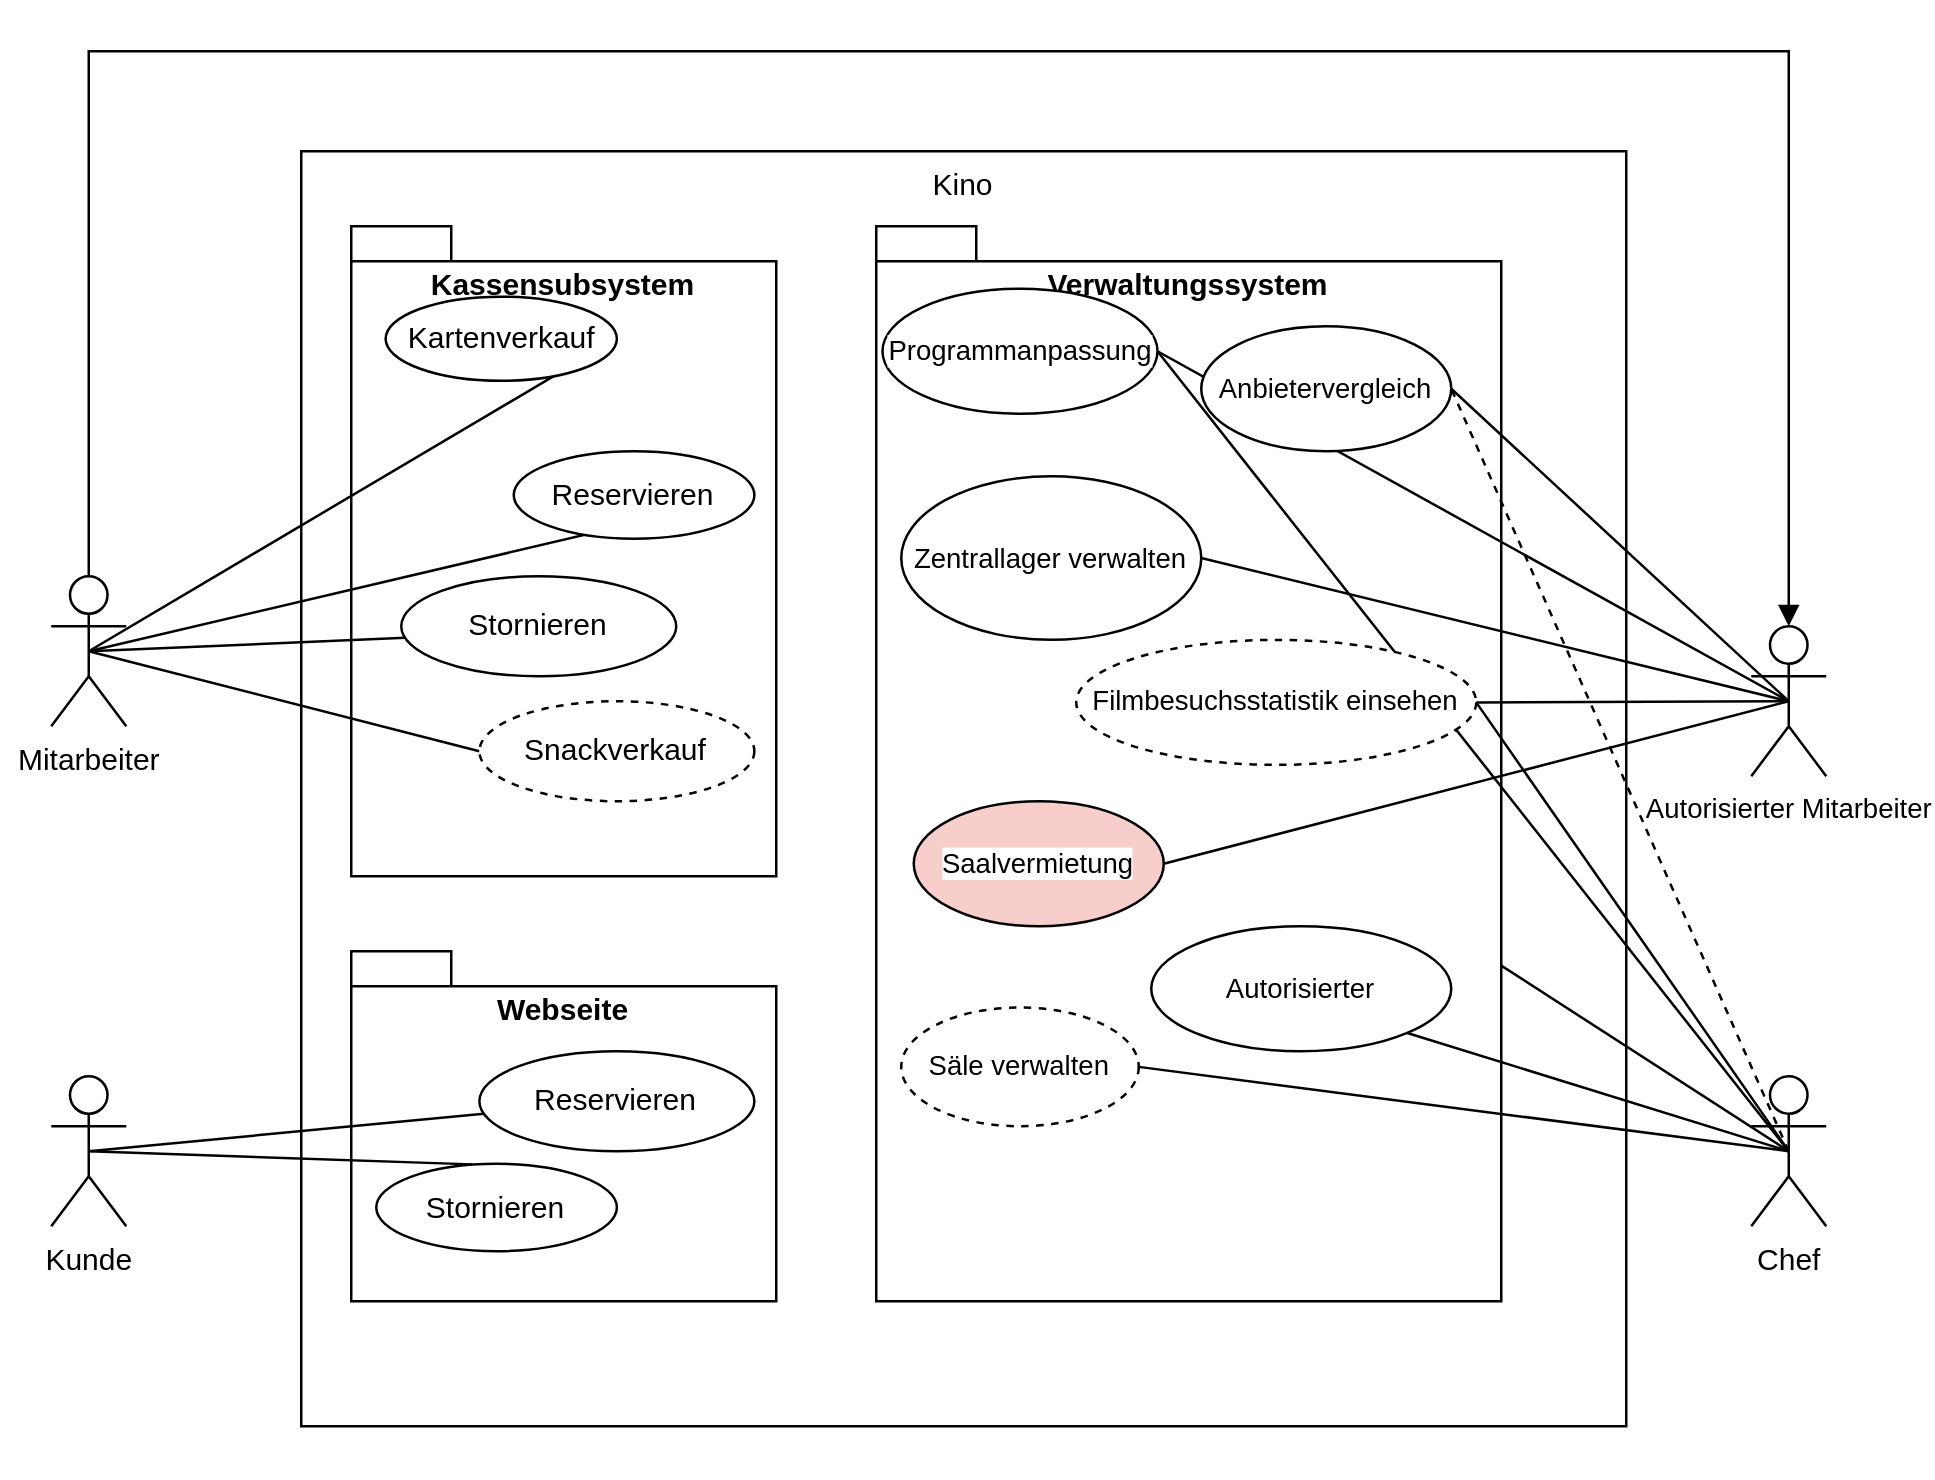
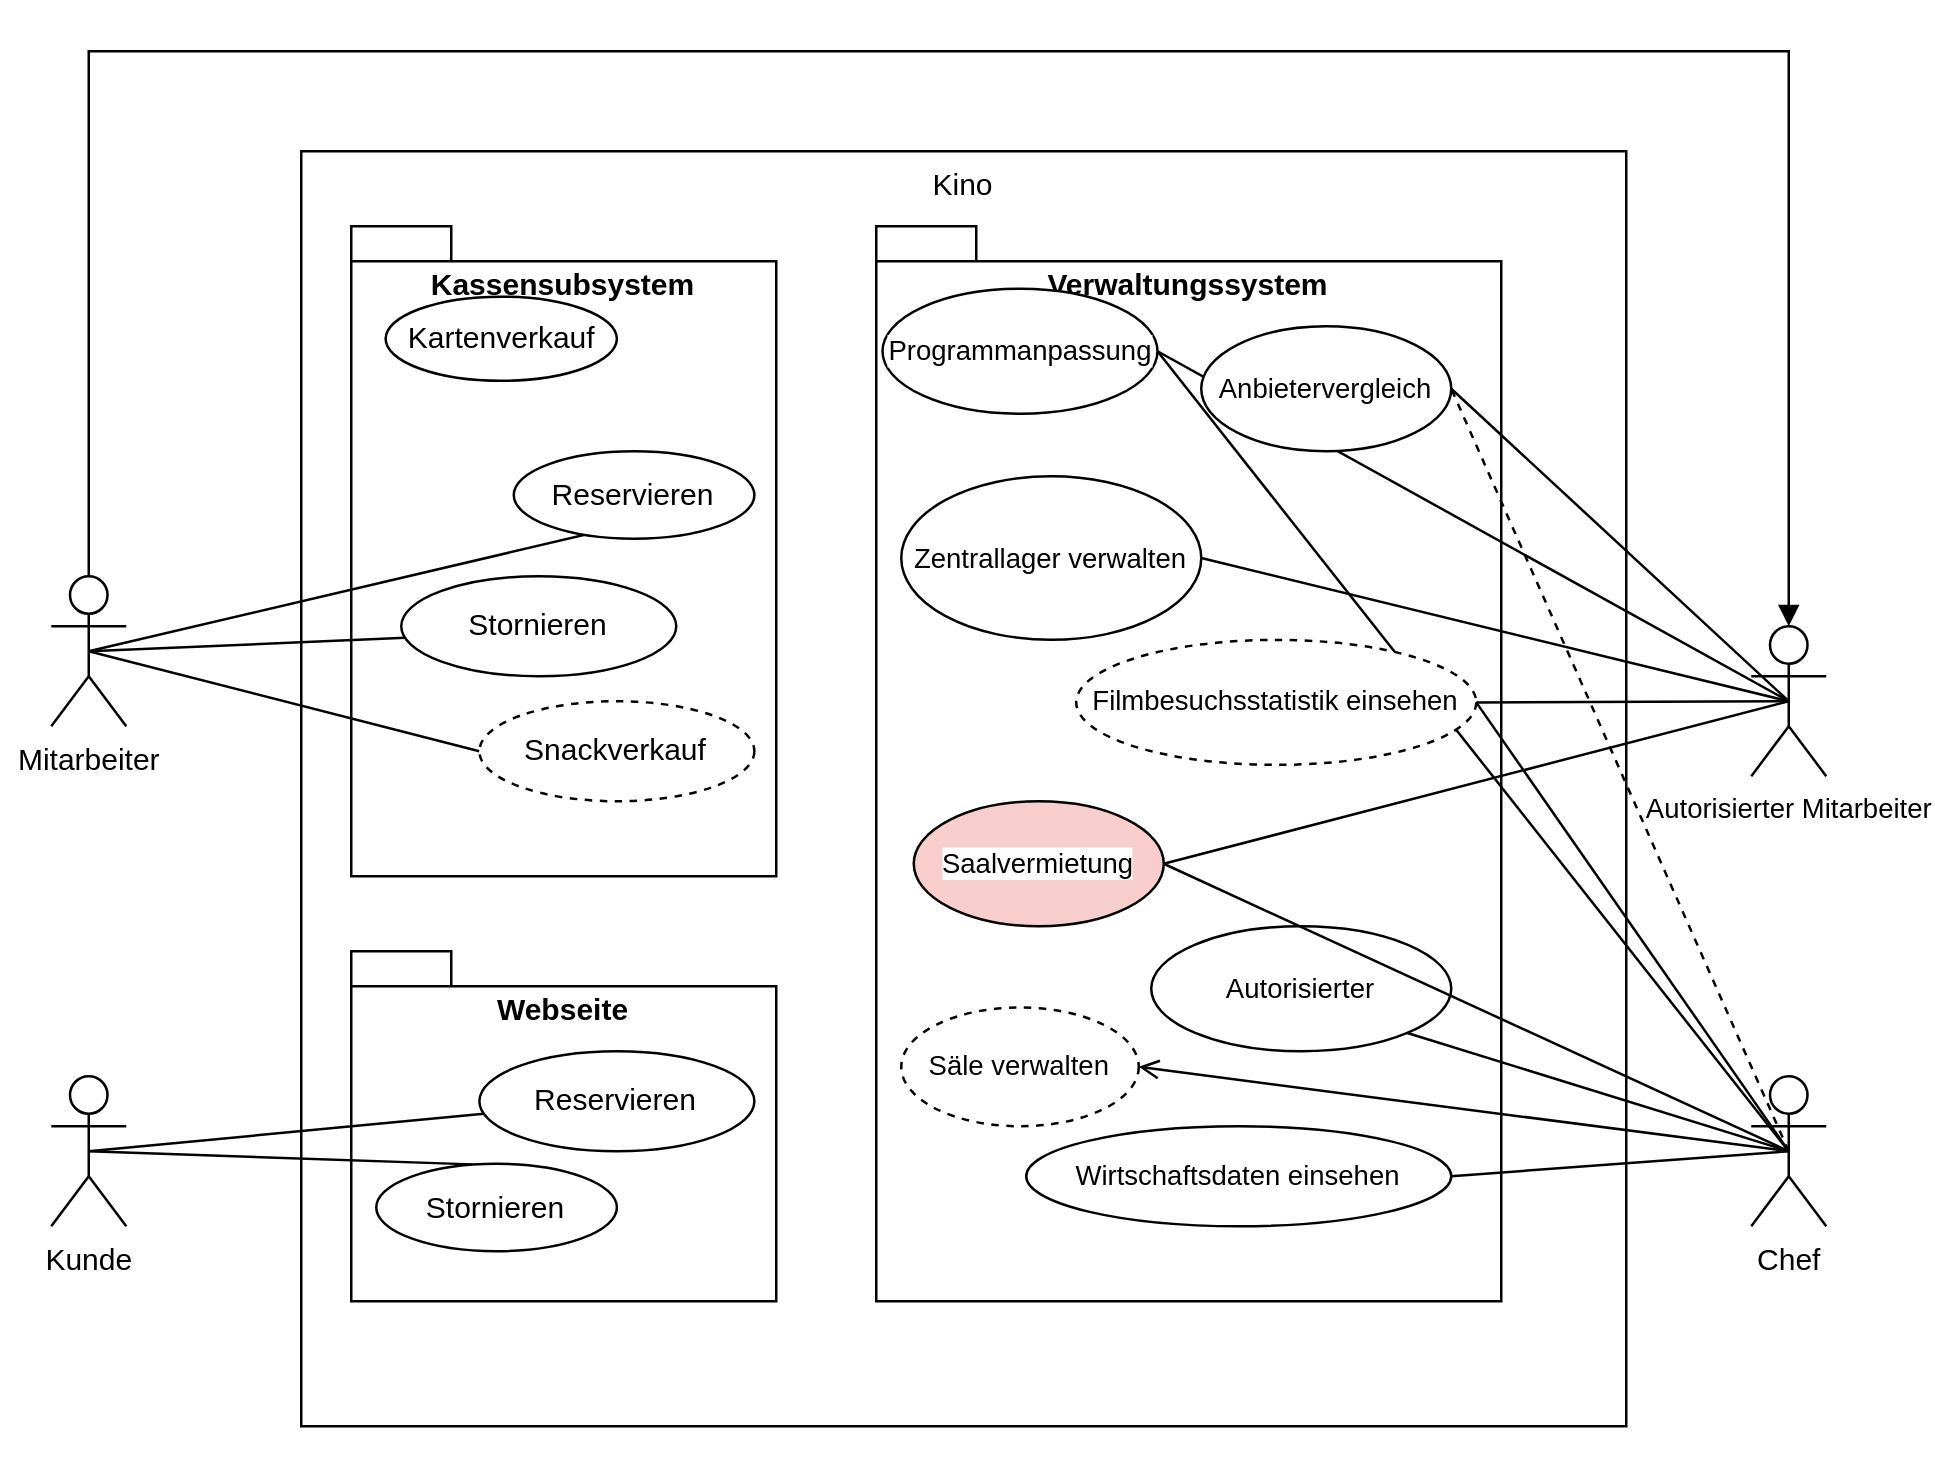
(341, 502) -> none
(1626, 1046) -> (1465, 1002)
(1145, 1068) -> (1148, 1068)
none -> (1611, 1164)
none -> (1239, 1176)
